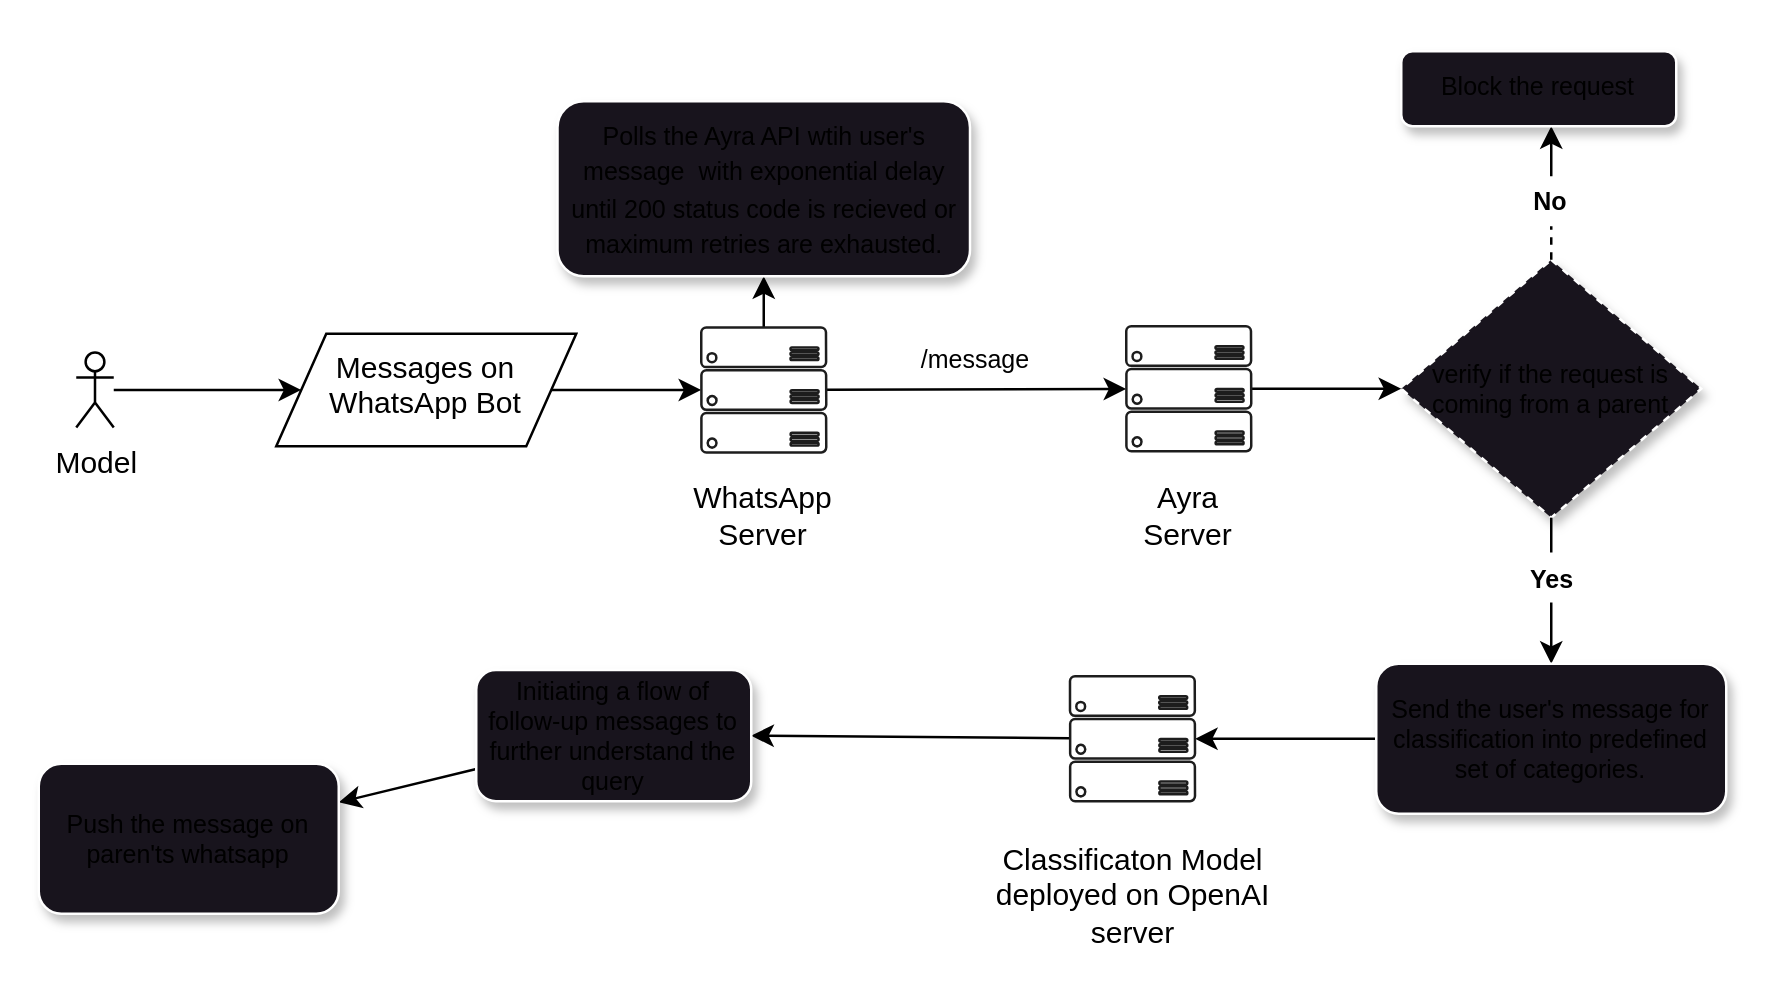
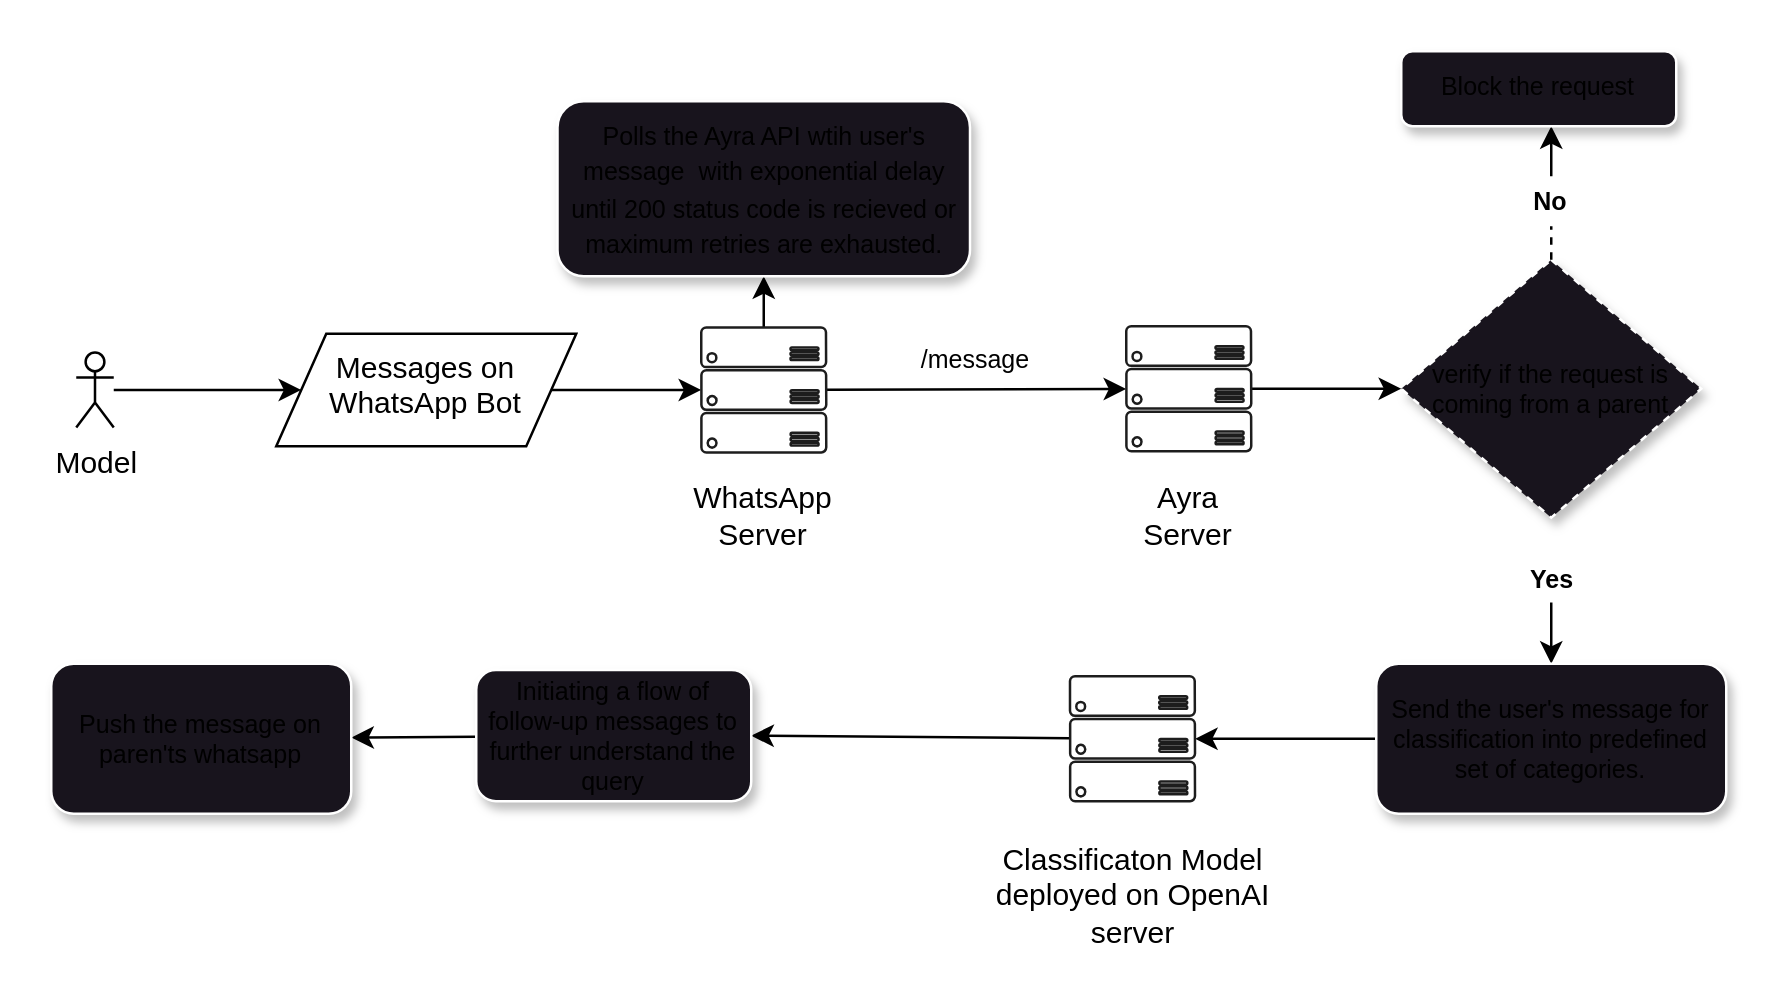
(1551, 535) -> none
(189, 839) -> (201, 739)
